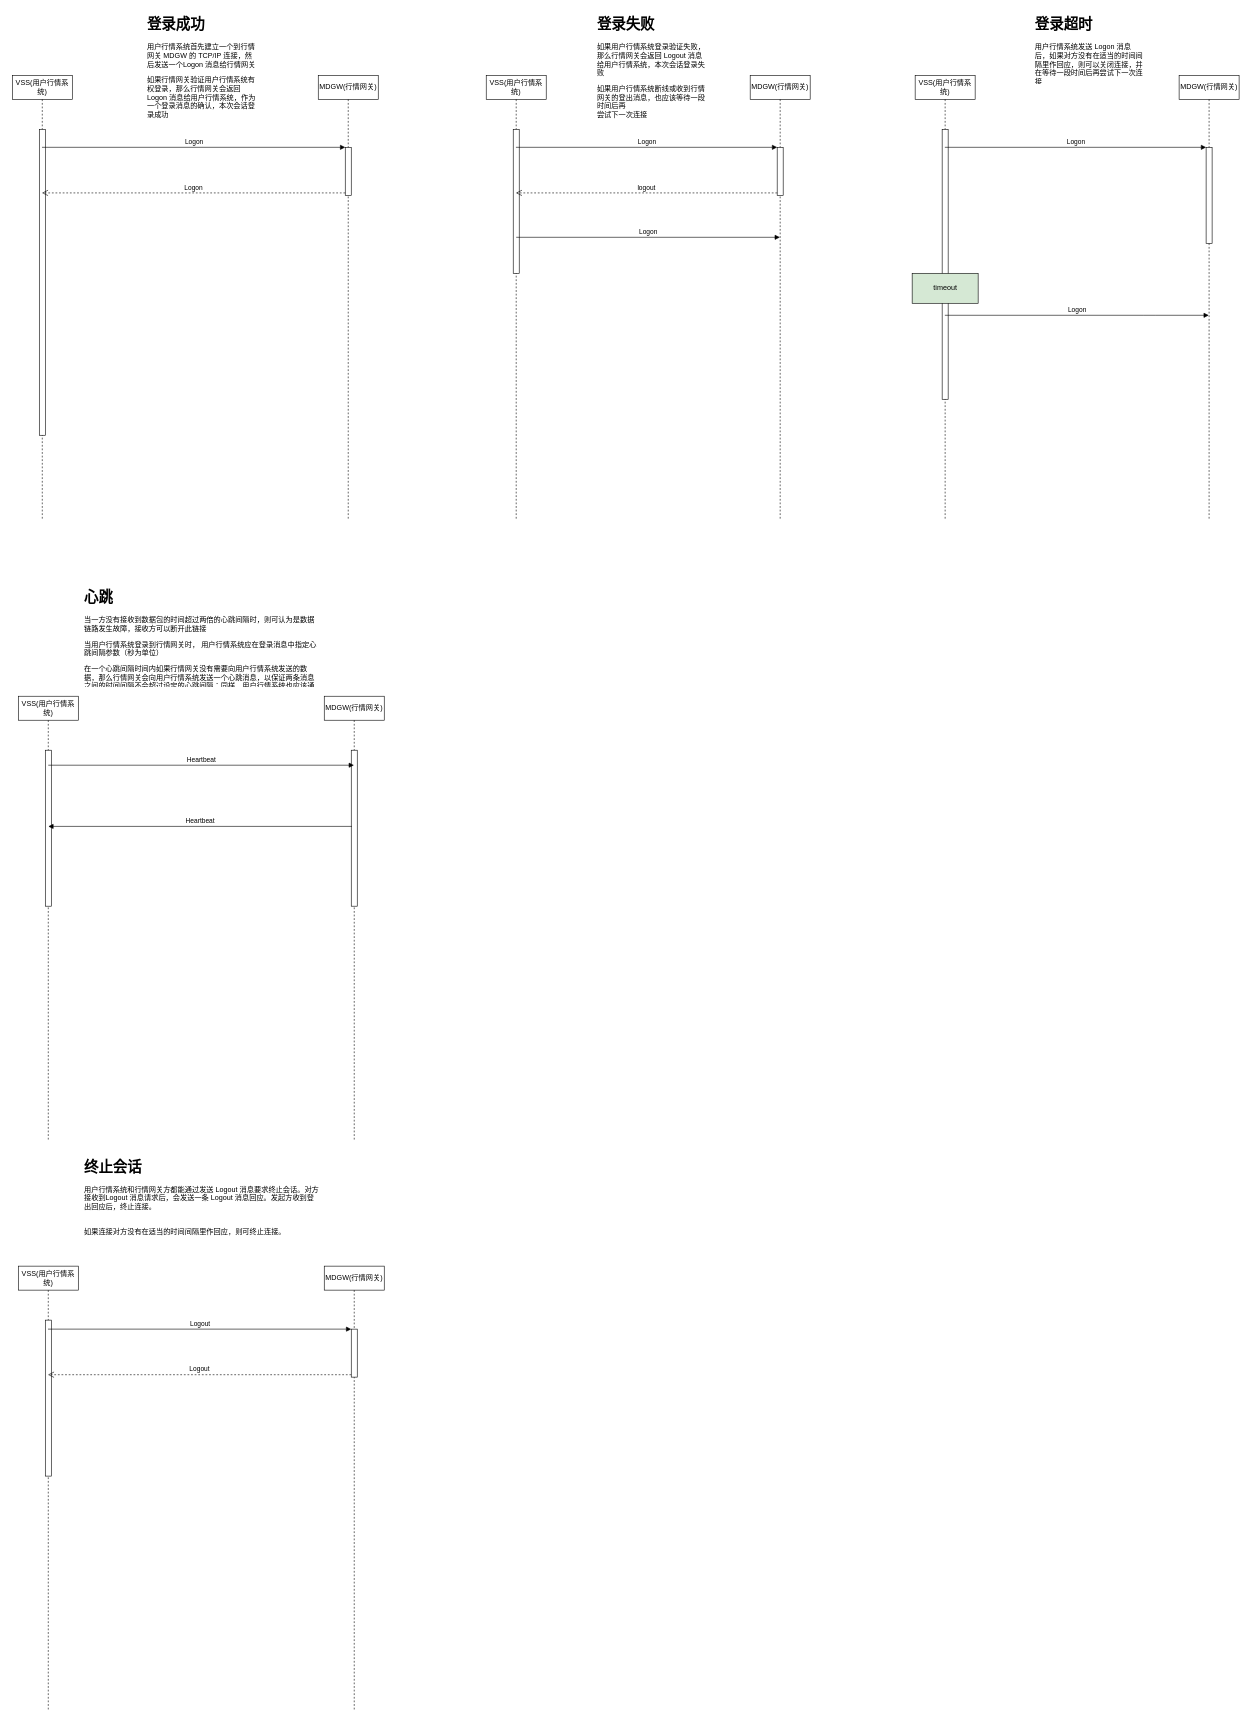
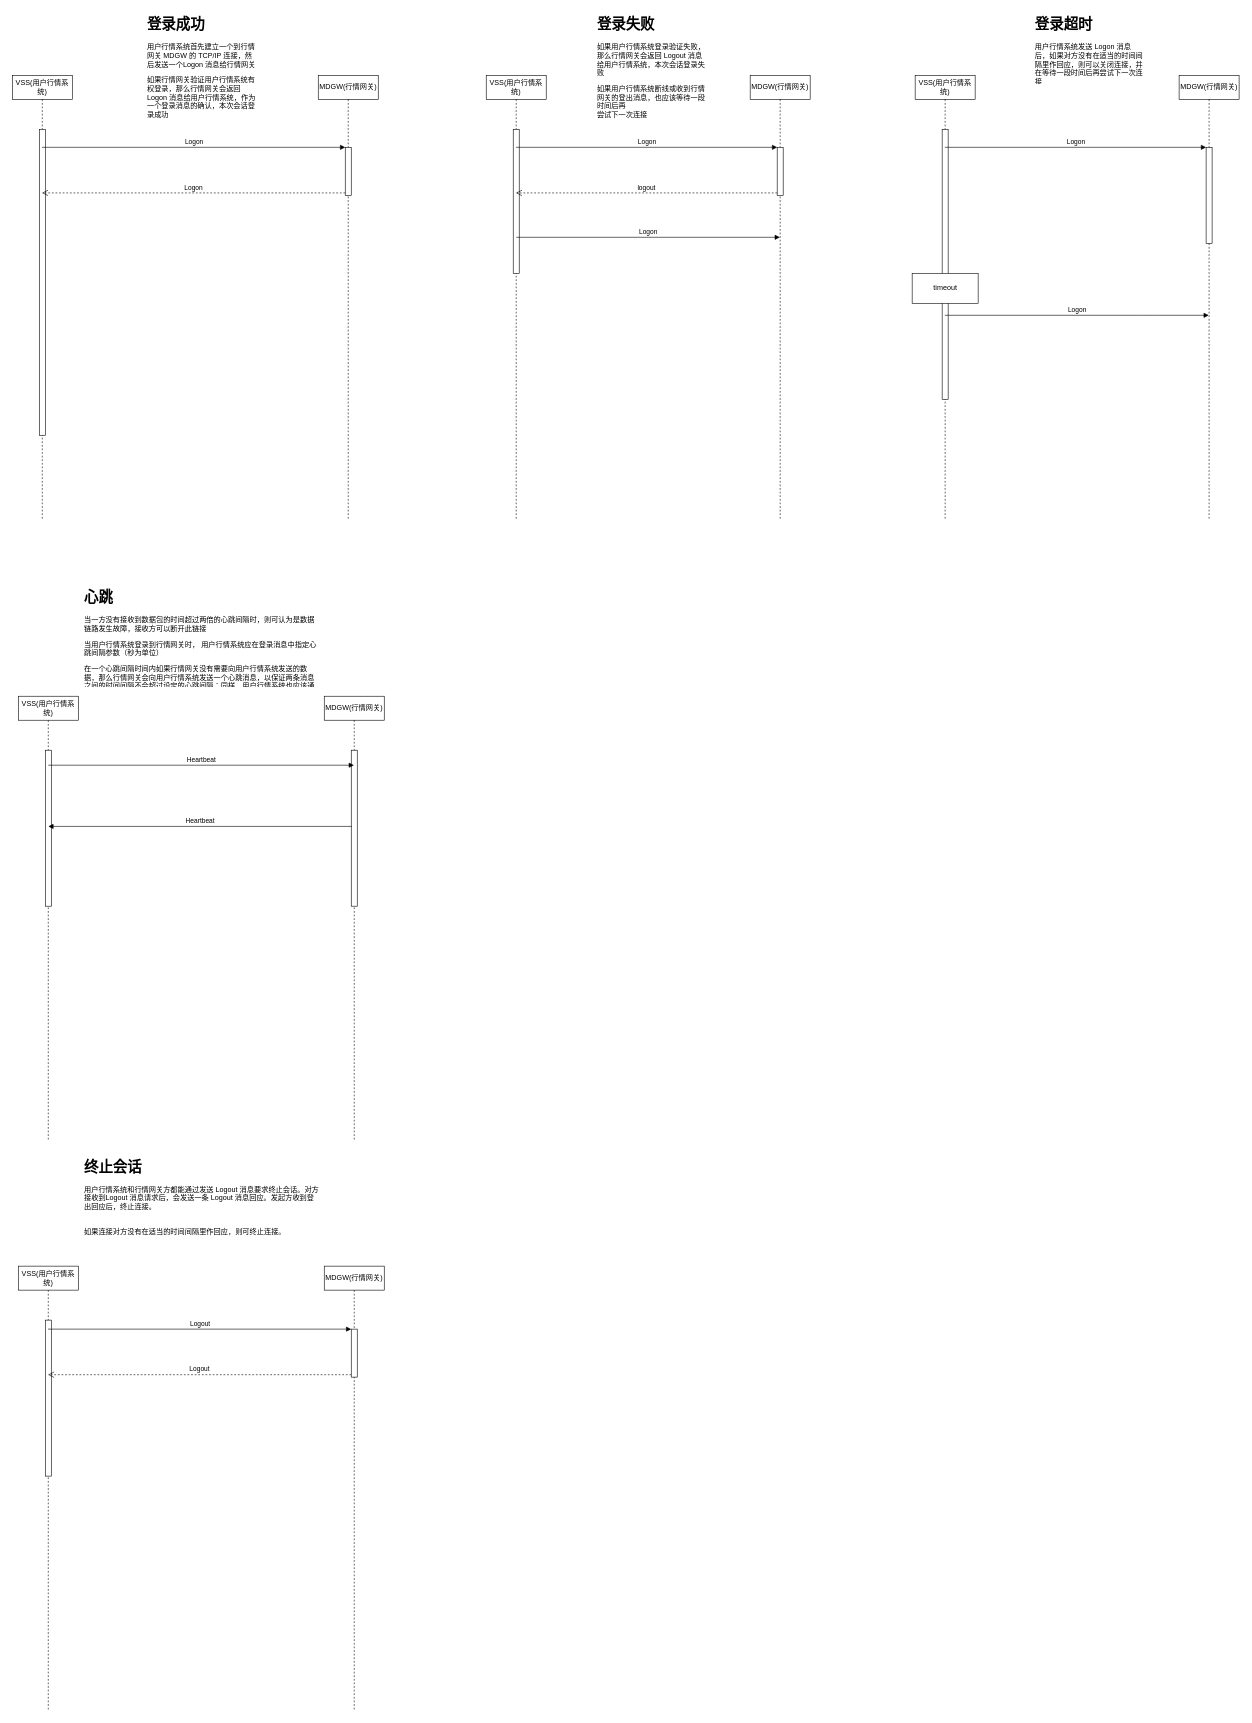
(945, 288) -> (945, 288)
